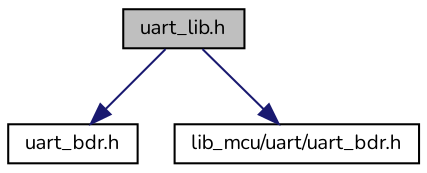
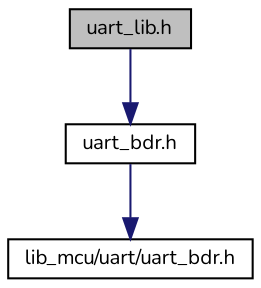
(233, 79) -> (130, 191)
